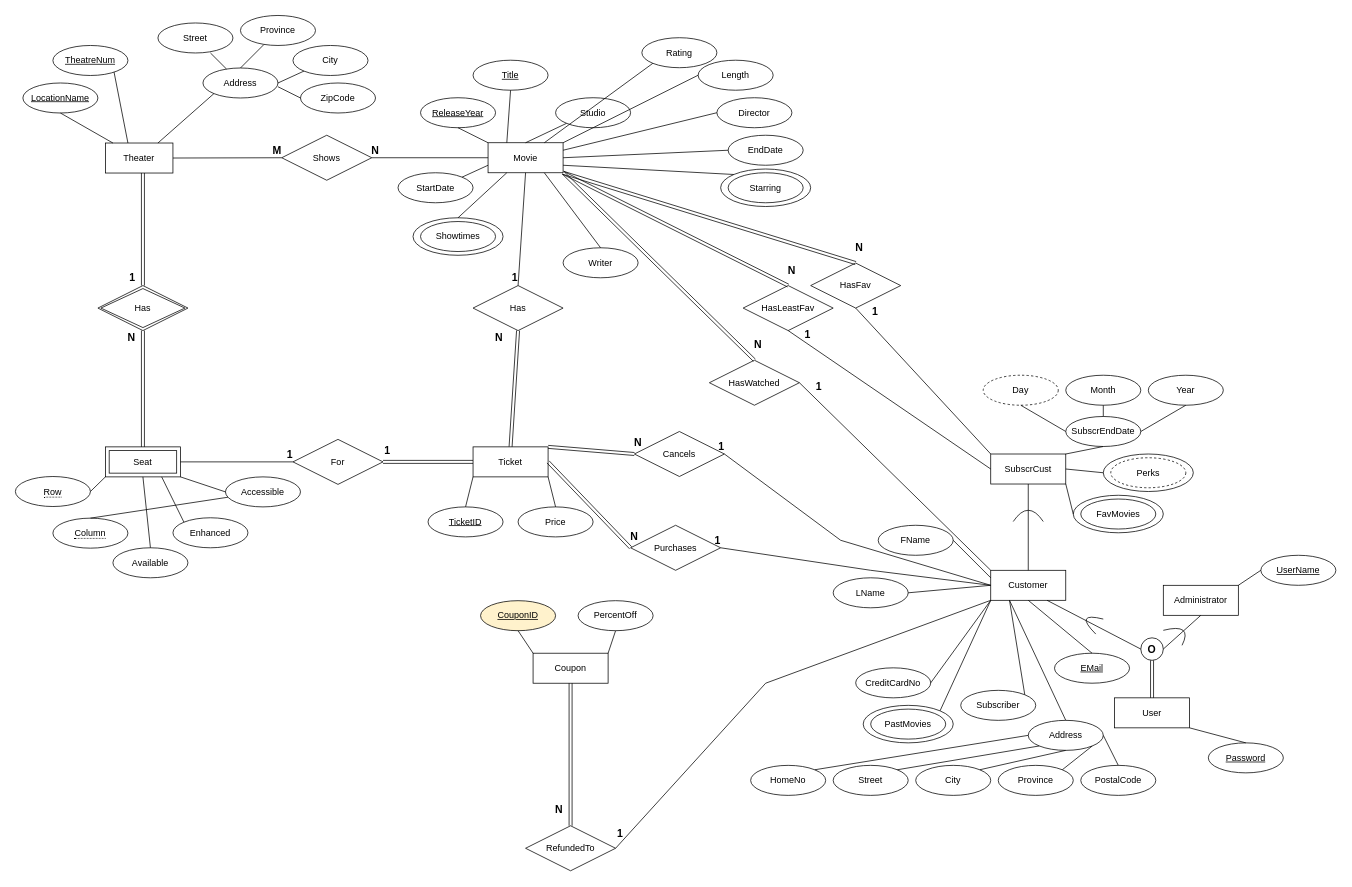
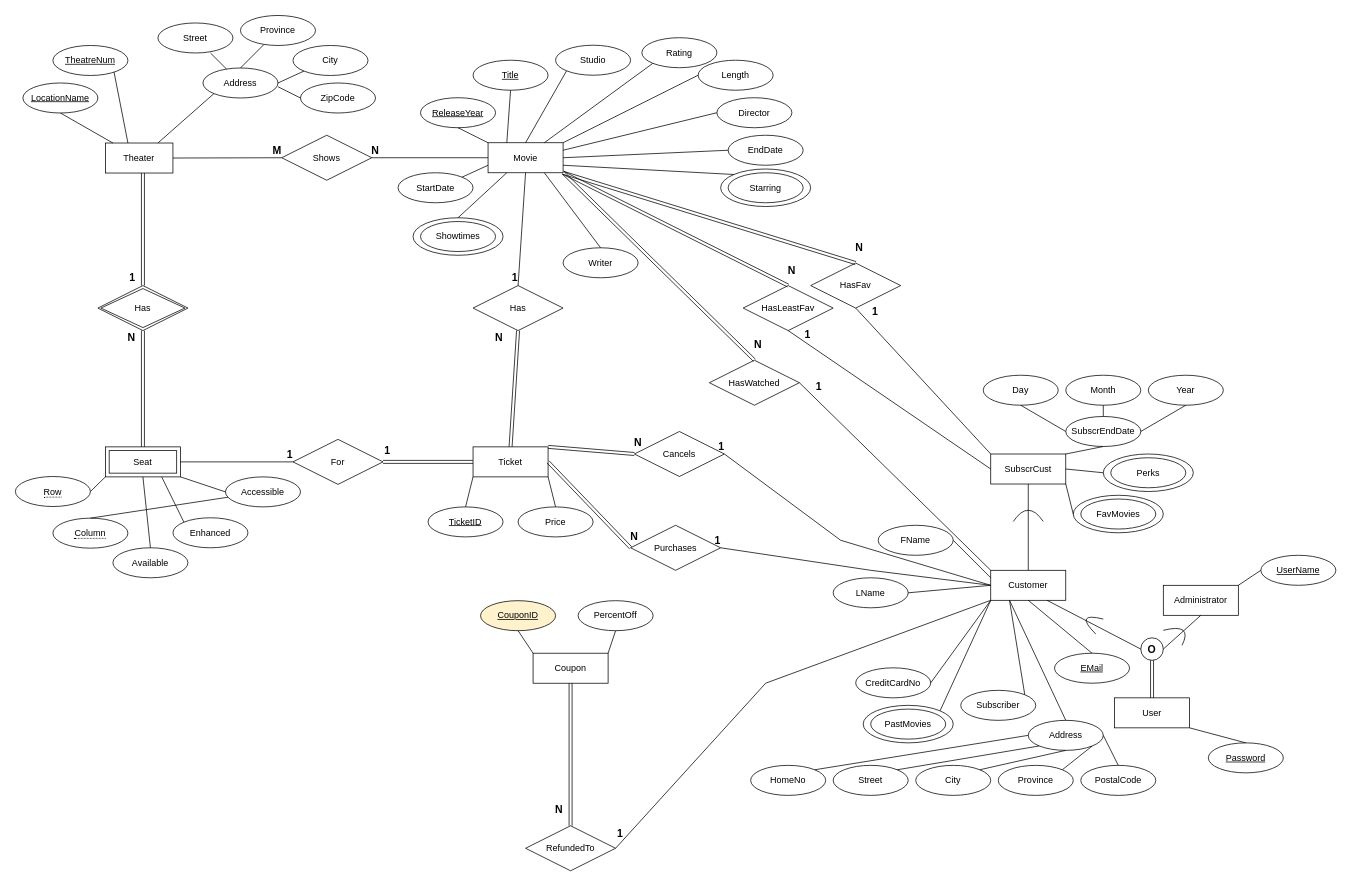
(593, 113) -> (593, 60)
(1020, 390) -> (1020, 390)
(1148, 473) -> (1148, 473)
